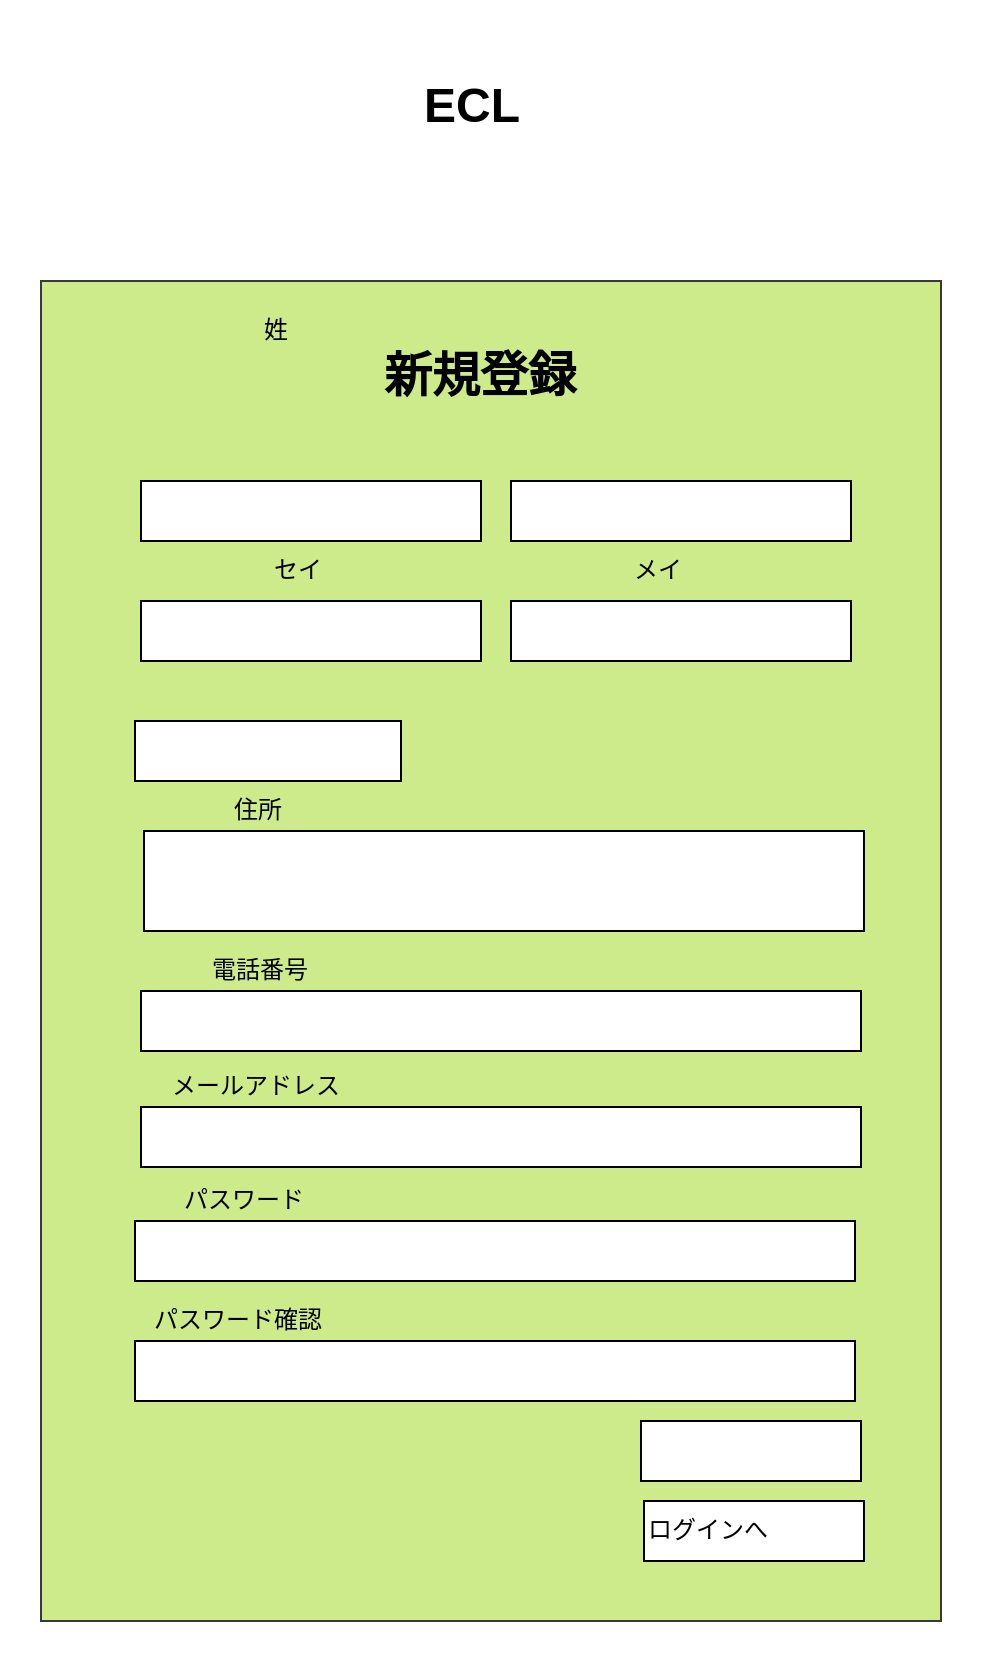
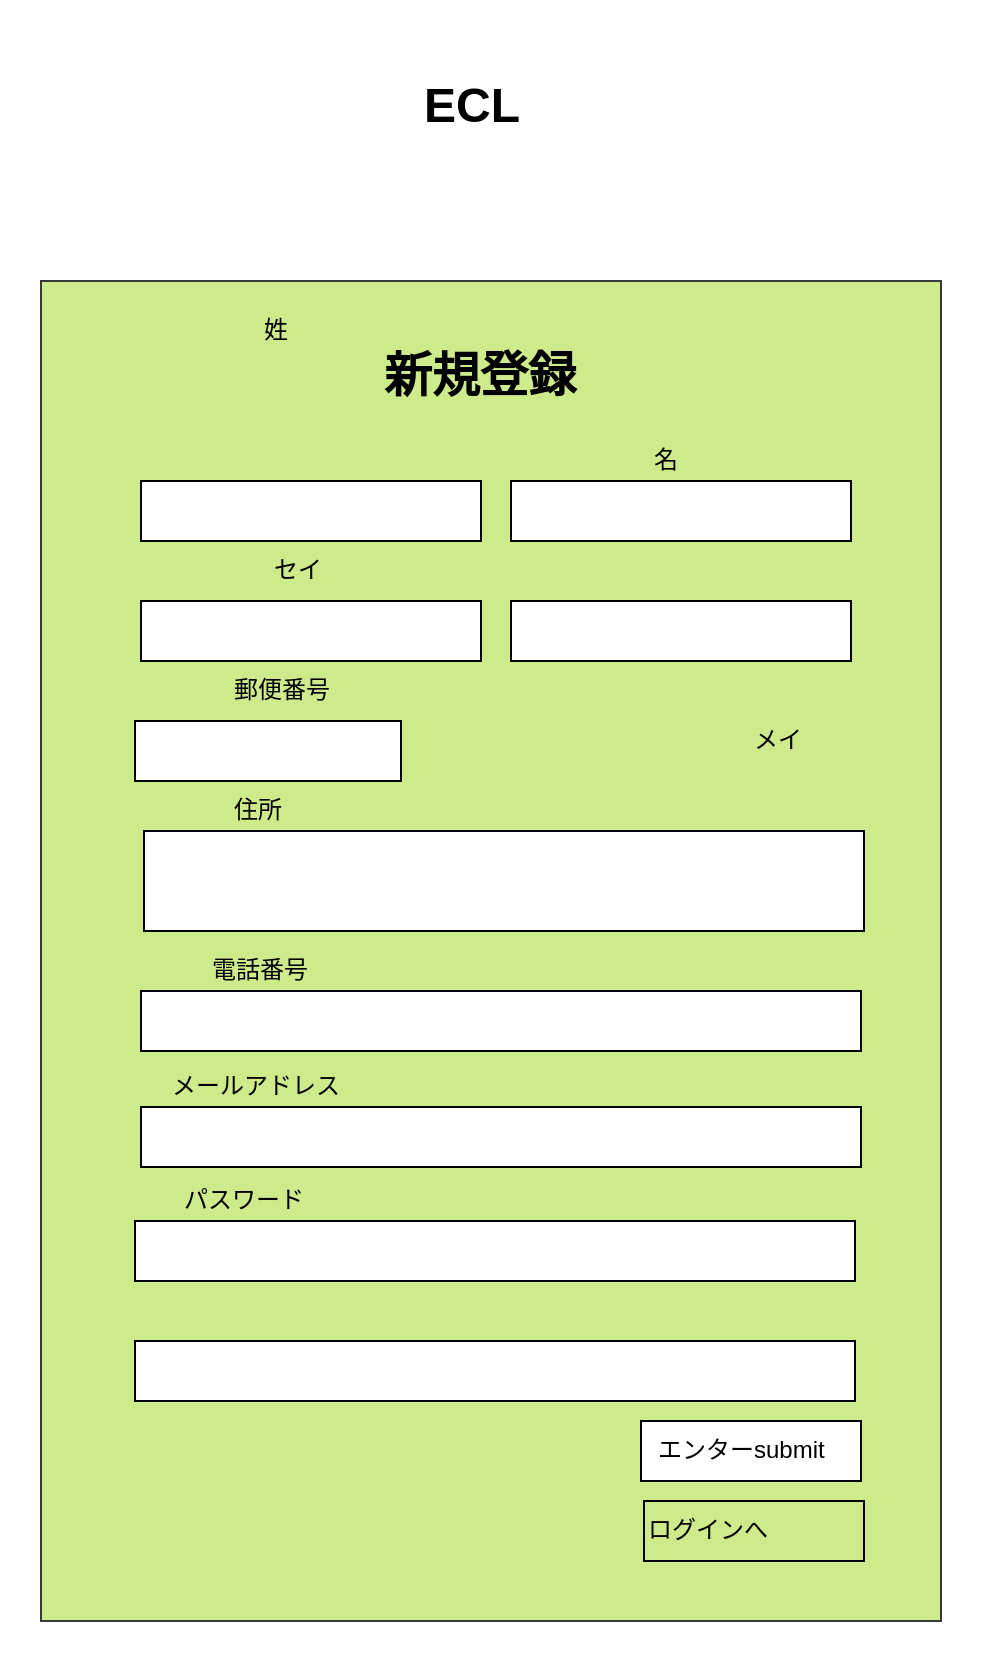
none -> (681, 461)
(671, 571) -> (791, 741)
none -> (291, 691)
(251, 1321) -> none
none -> (755, 1451)
(754, 1531) -> (754, 1531)
